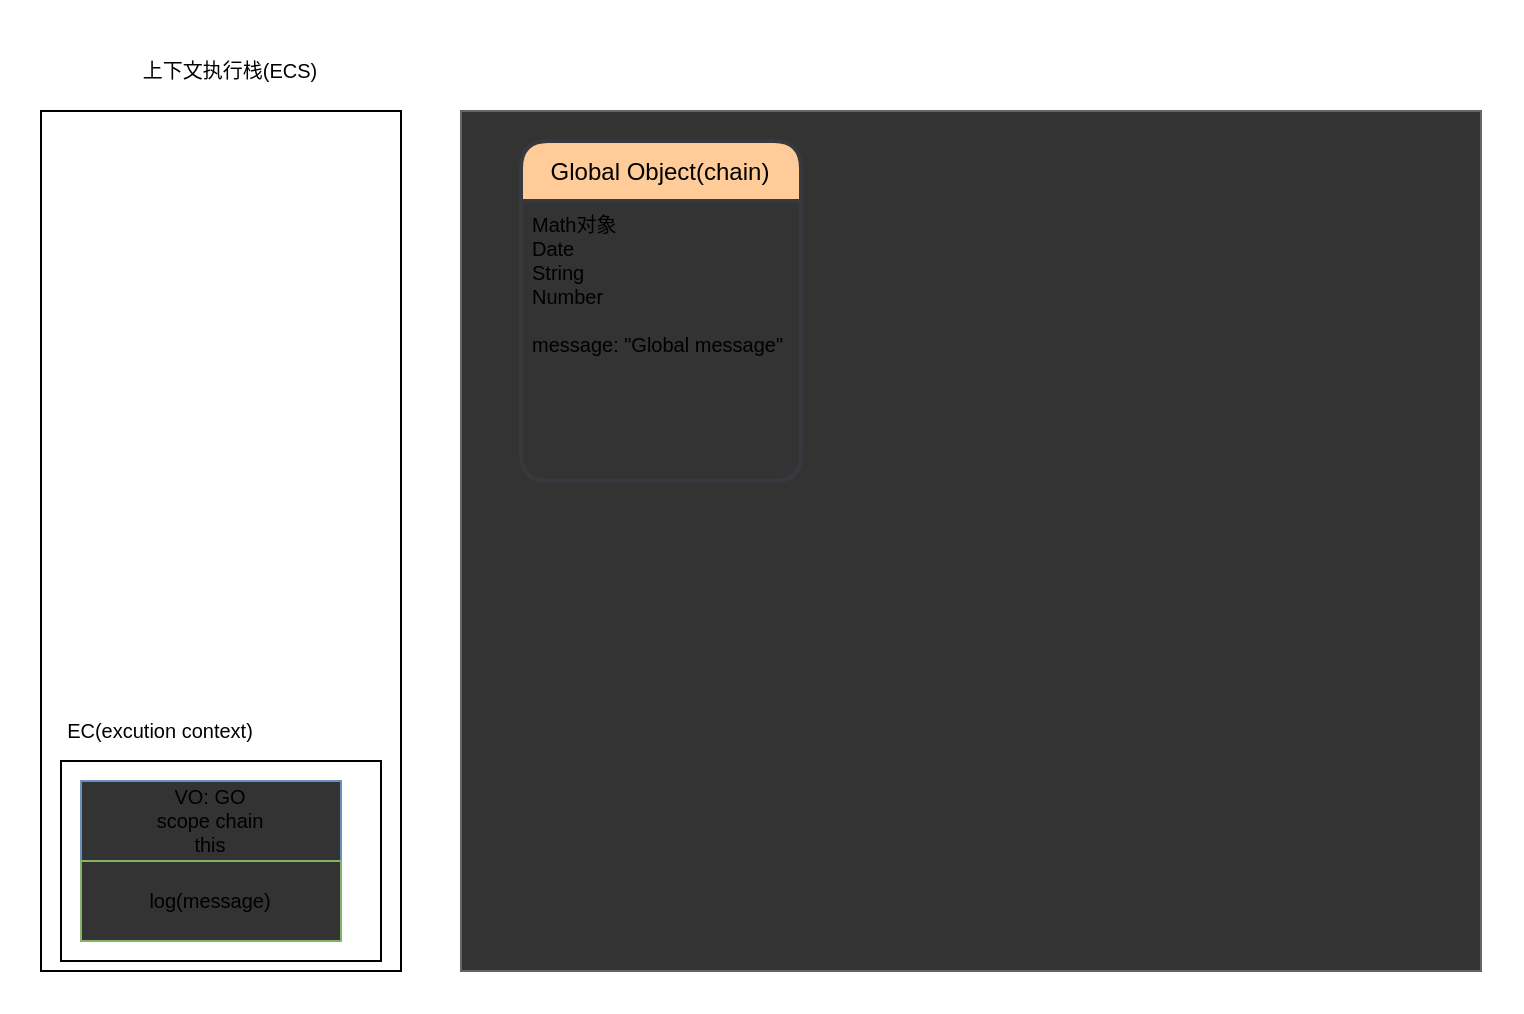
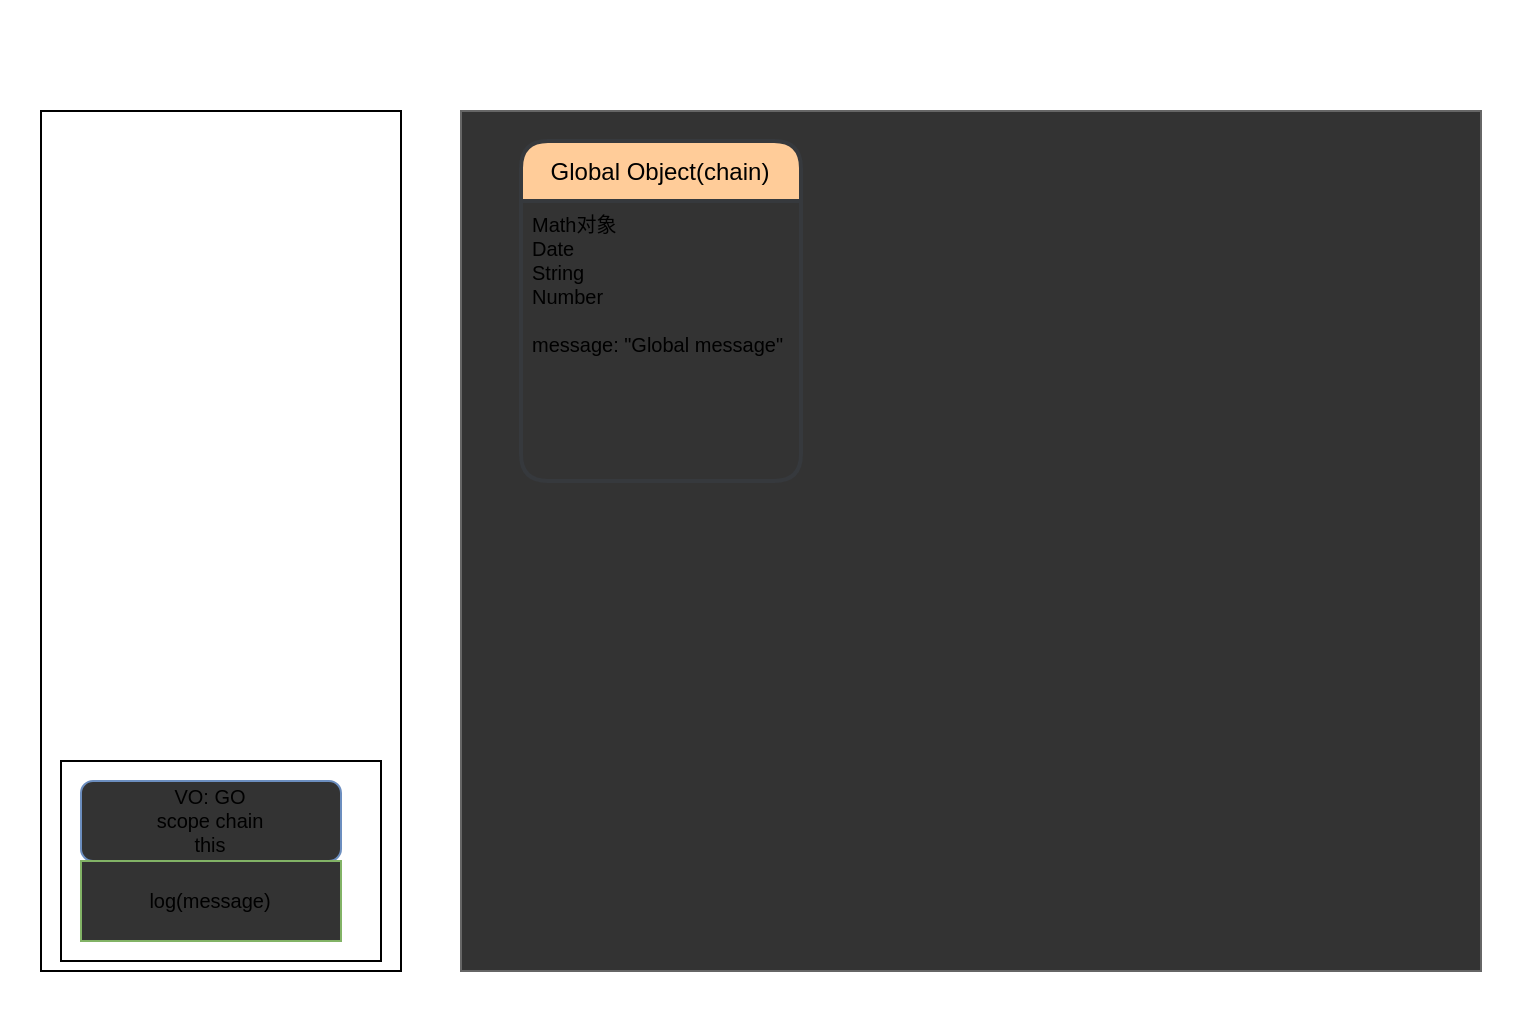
(231, 71) -> none
(161, 731) -> none
(211, 821) -> (211, 821)
